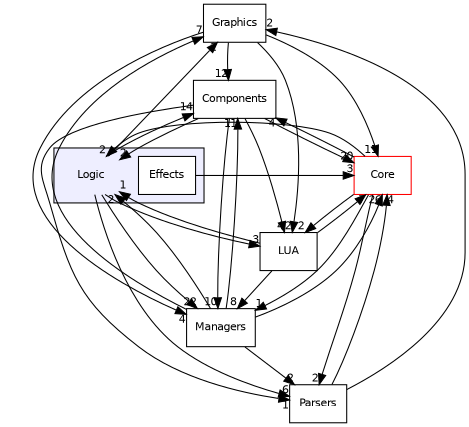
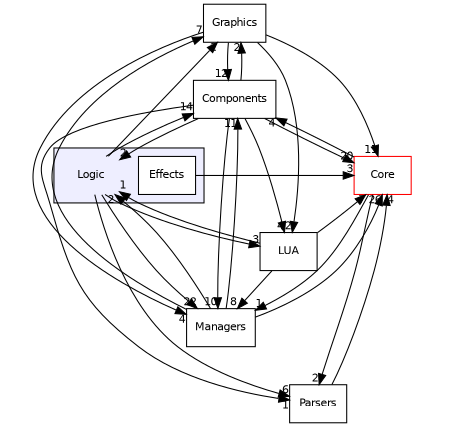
(221, 123) -> none
(465, 181) -> (242, 67)
(333, 210) -> none
(265, 363) -> none
